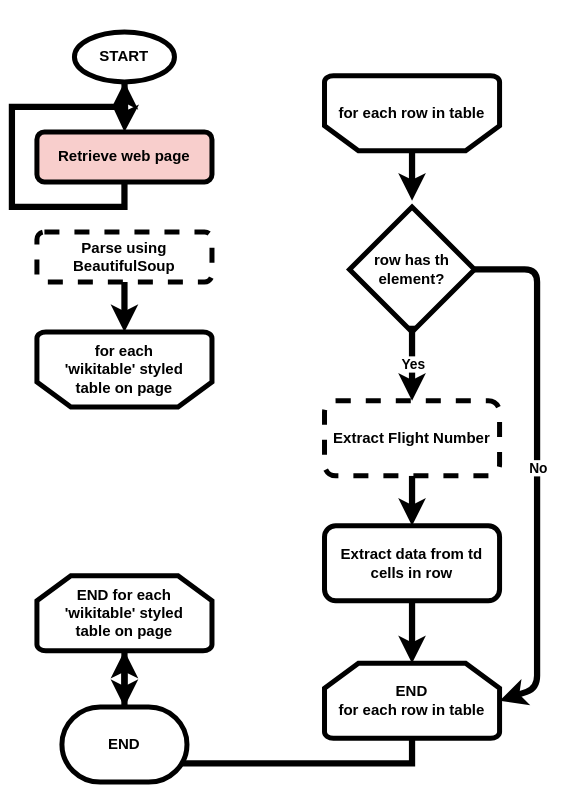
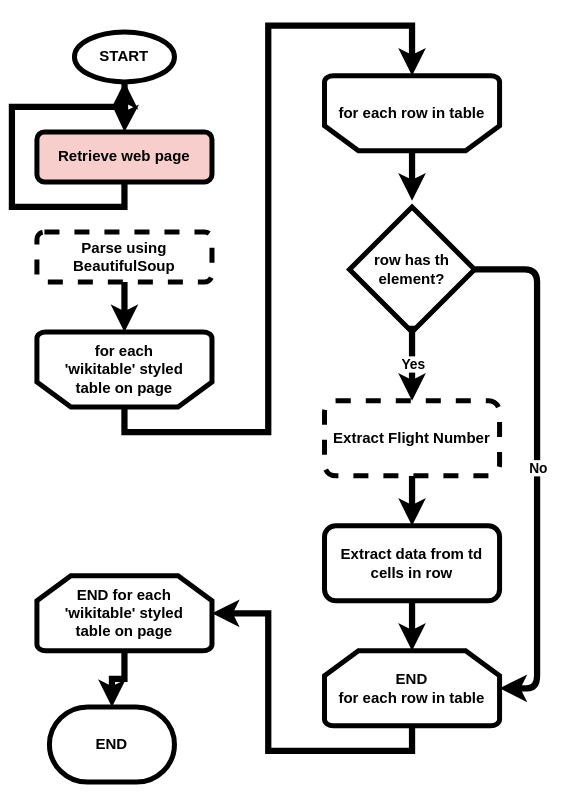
none -> (268, 225)
(412, 701) -> (412, 688)
(124, 744) -> (112, 744)
